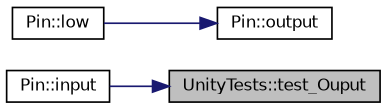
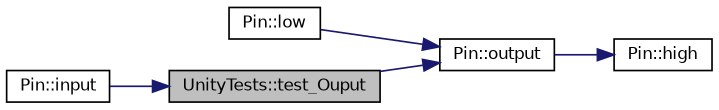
none -> (663, 55)
none -> (402, 68)
